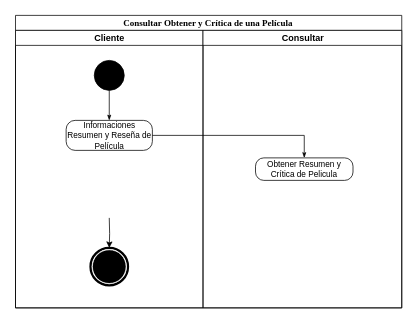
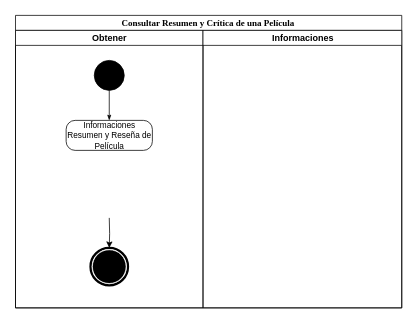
(209, 23) -> (209, 23)
(110, 38) -> (110, 38)
(303, 38) -> (303, 38)
(237, 135) -> none
(304, 169) -> none
